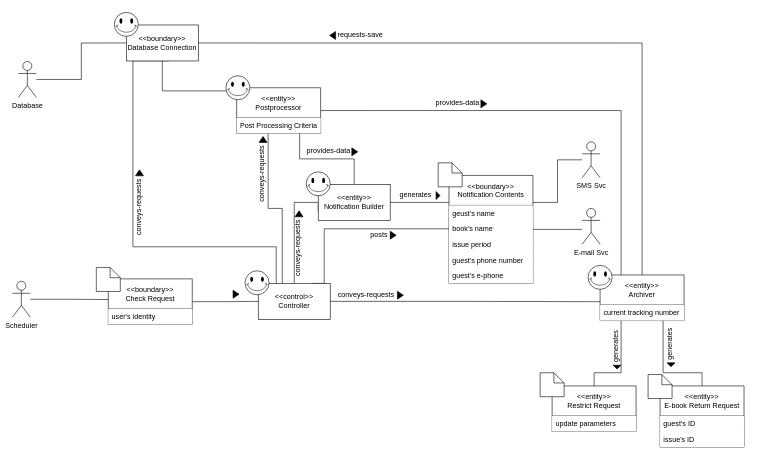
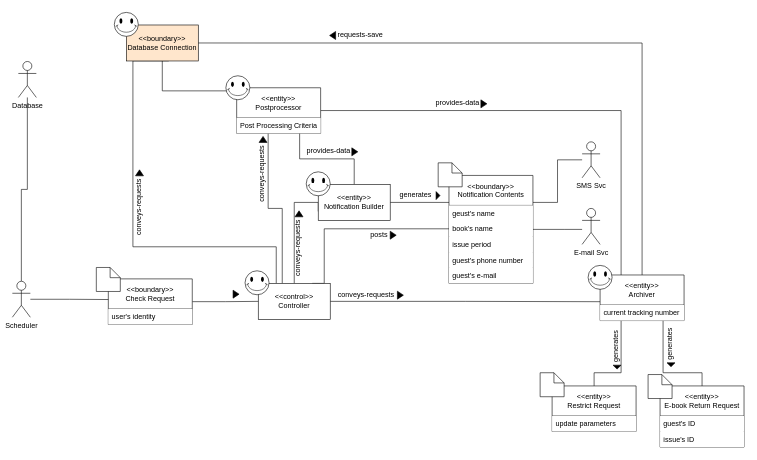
(162, 43) -> (162, 43)
(81, 61) -> (24, 189)
(481, 276) -> (477, 276)
